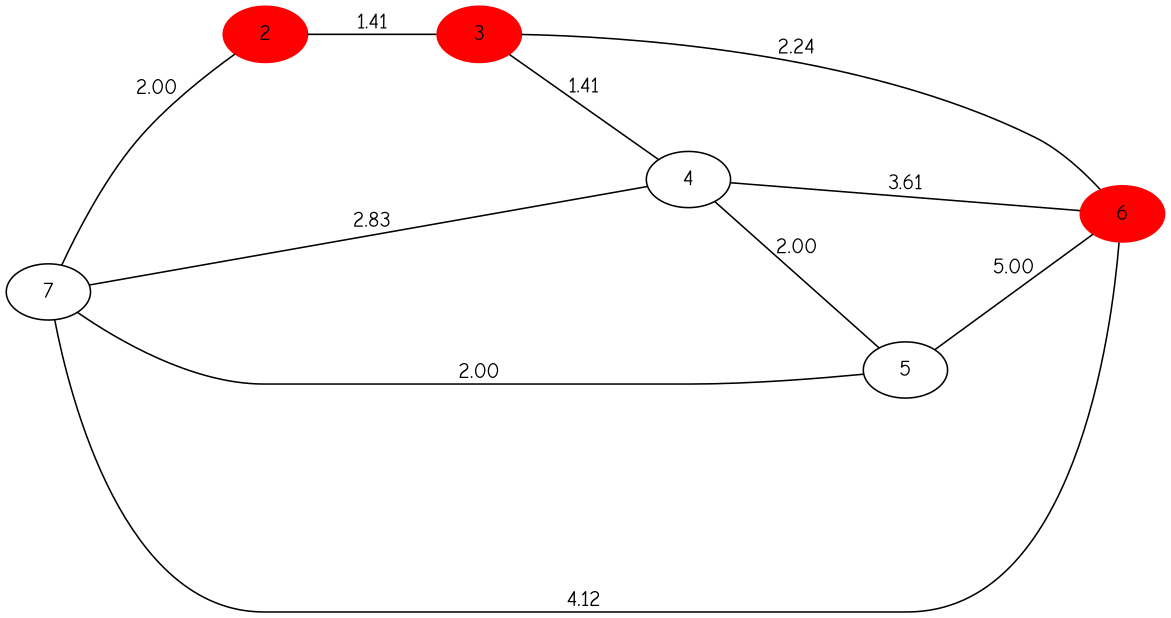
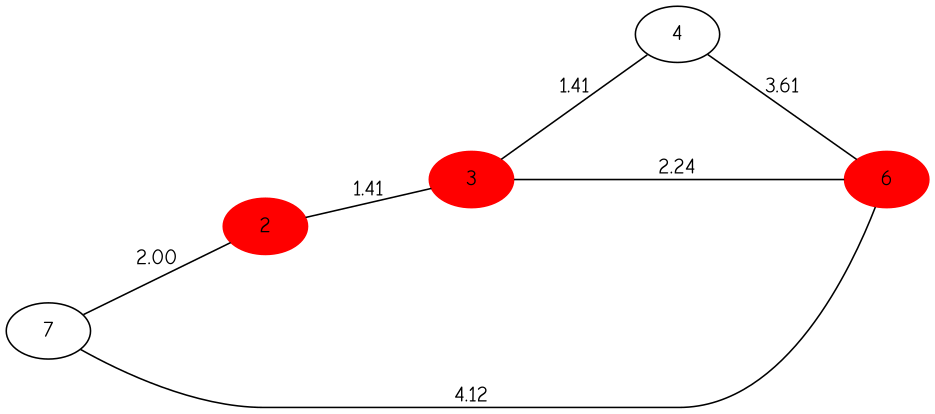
(368, 236) -> none
(905, 370) -> none
